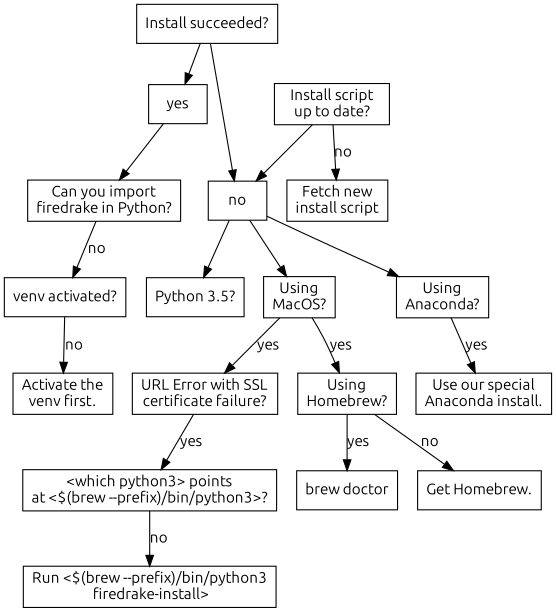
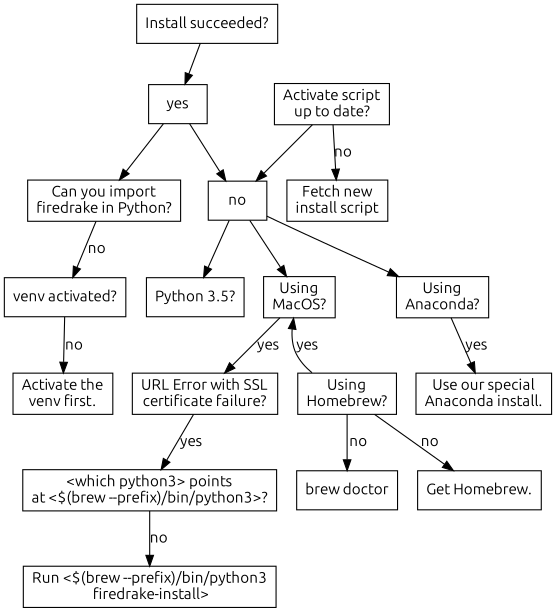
(332, 104) -> (332, 104)
(221, 107) -> (205, 148)
(325, 340) -> (296, 354)
(359, 442) -> (359, 442)
